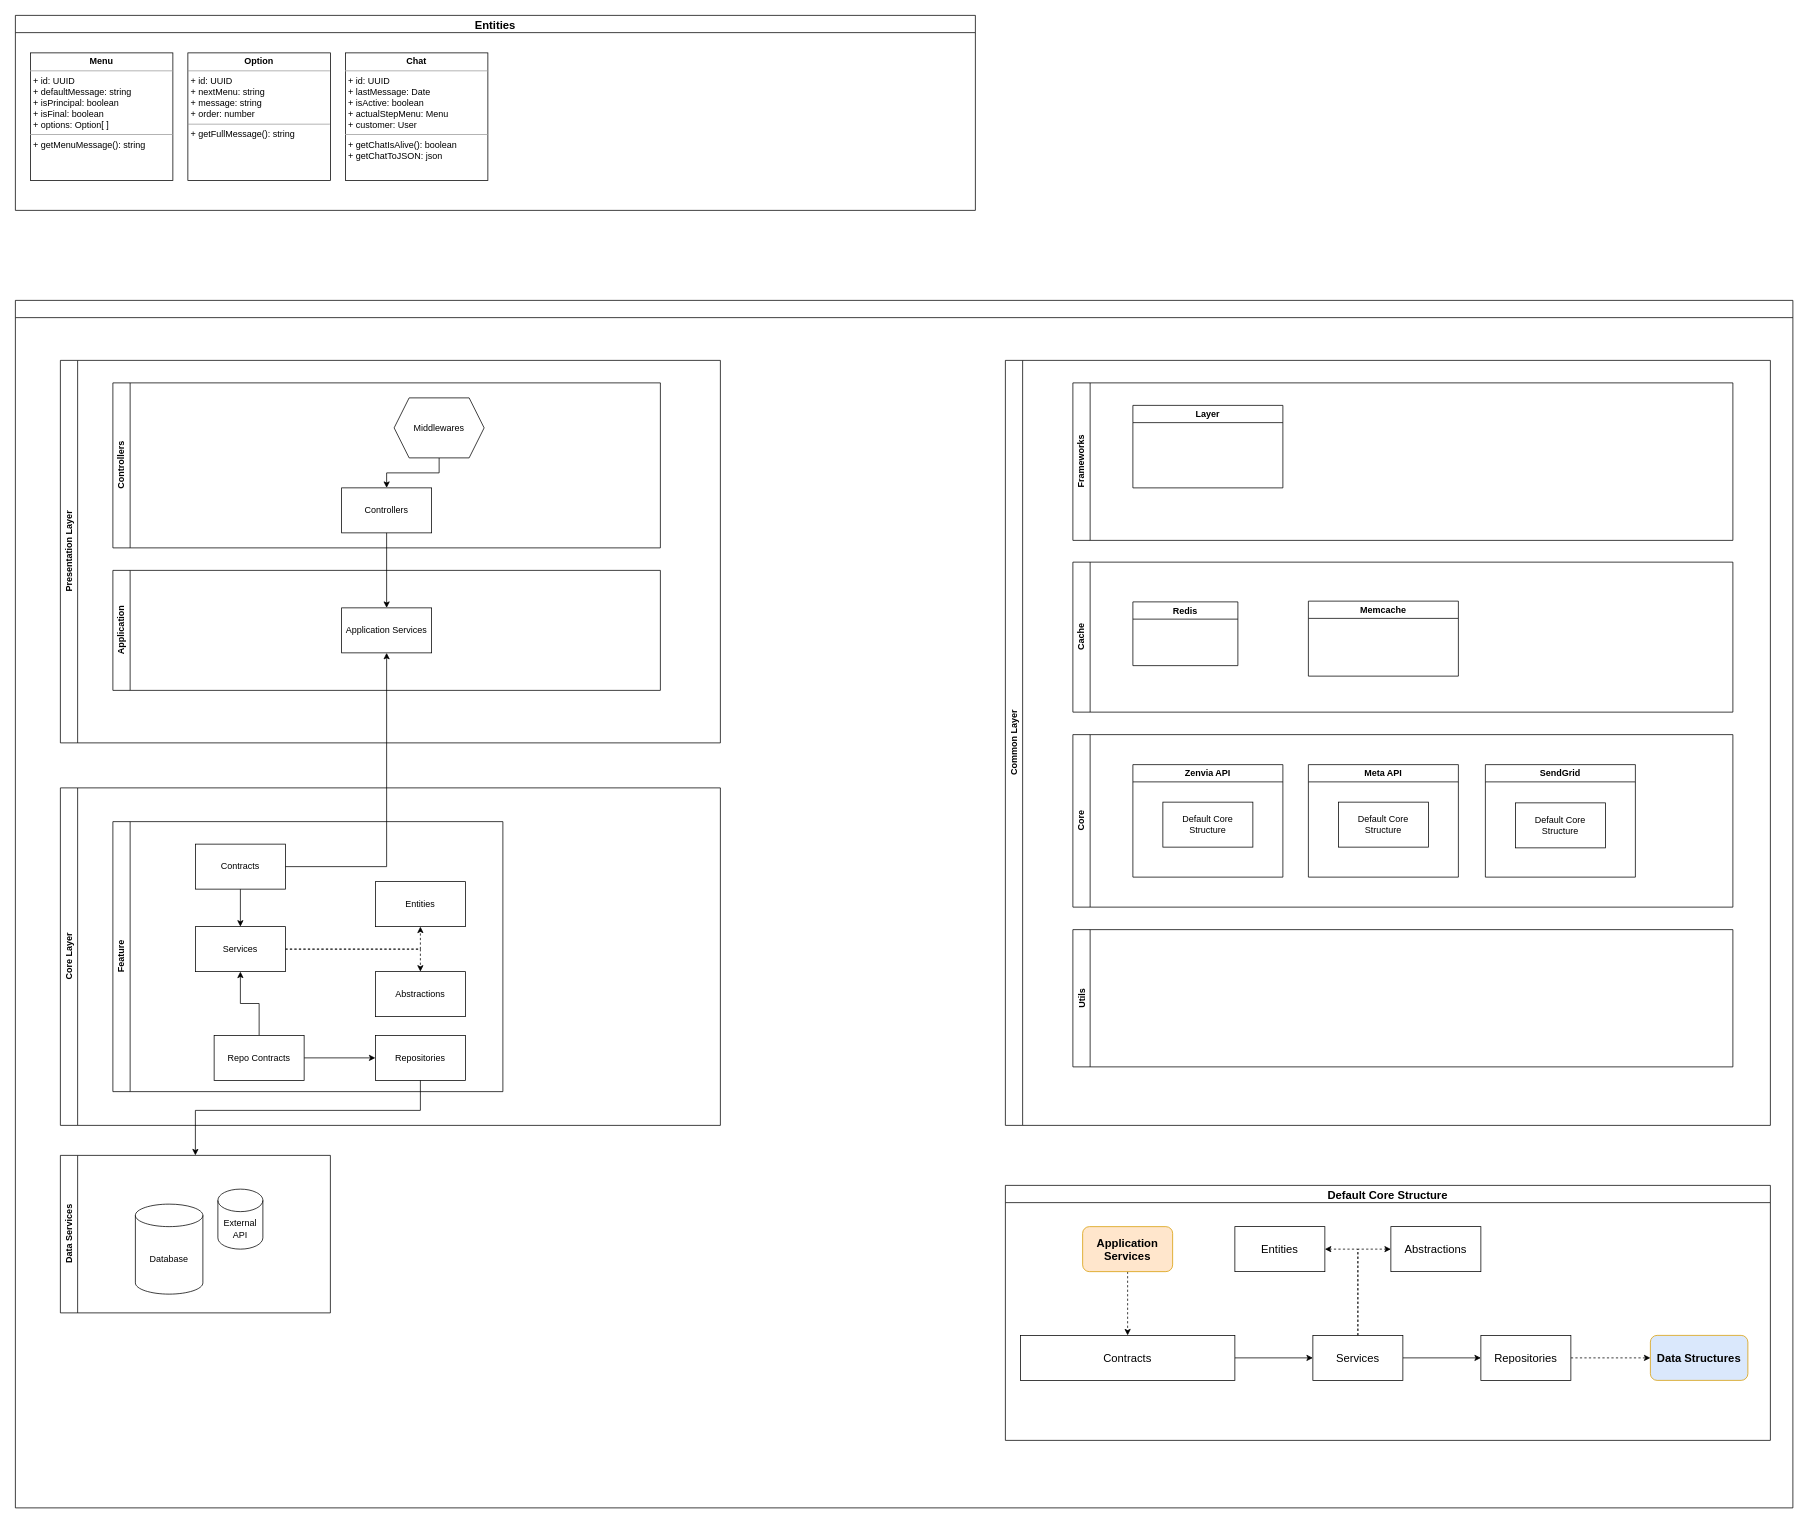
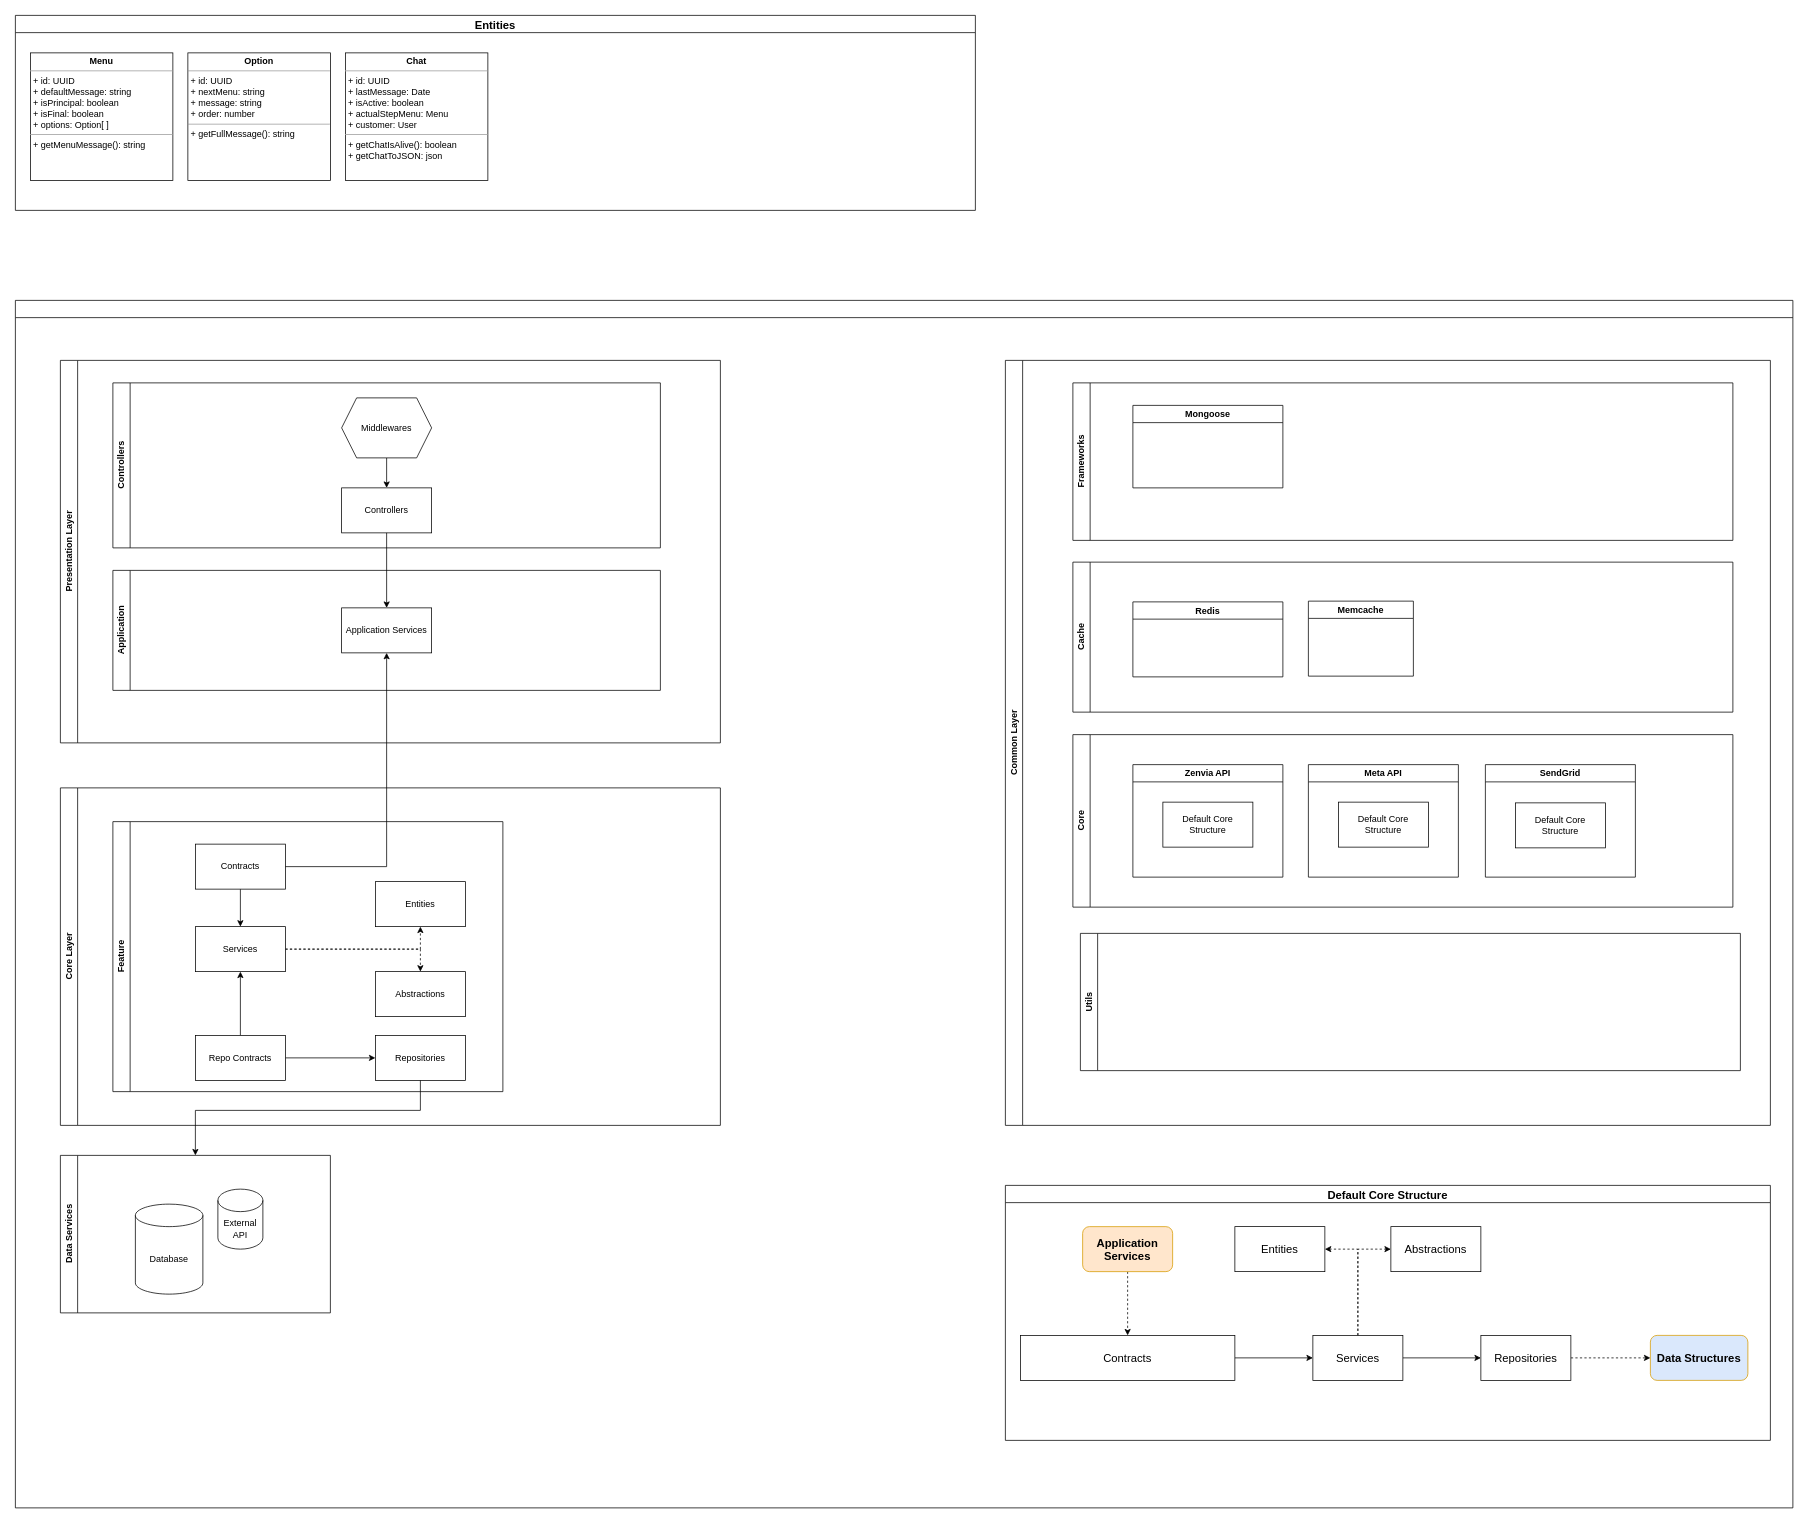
(1208, 414) -> (1208, 414)
(439, 428) -> (387, 428)
(1185, 634) -> (1208, 639)
(1383, 639) -> (1361, 639)
(1403, 998) -> (1410, 1002)
(259, 1058) -> (240, 1058)
